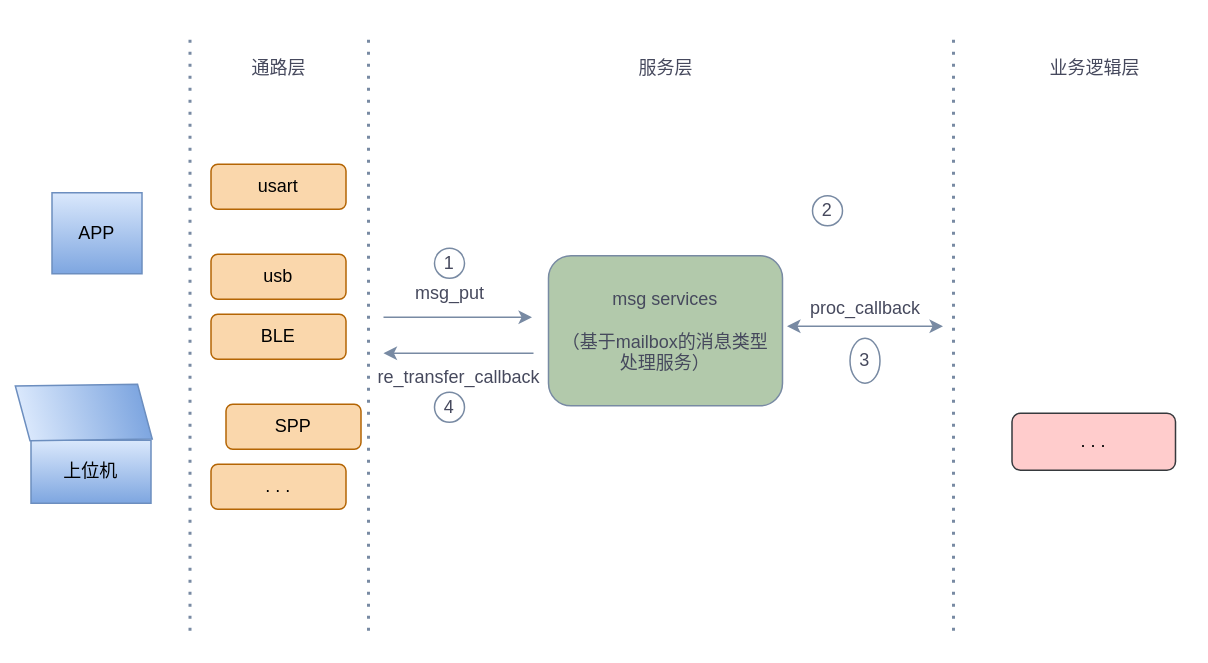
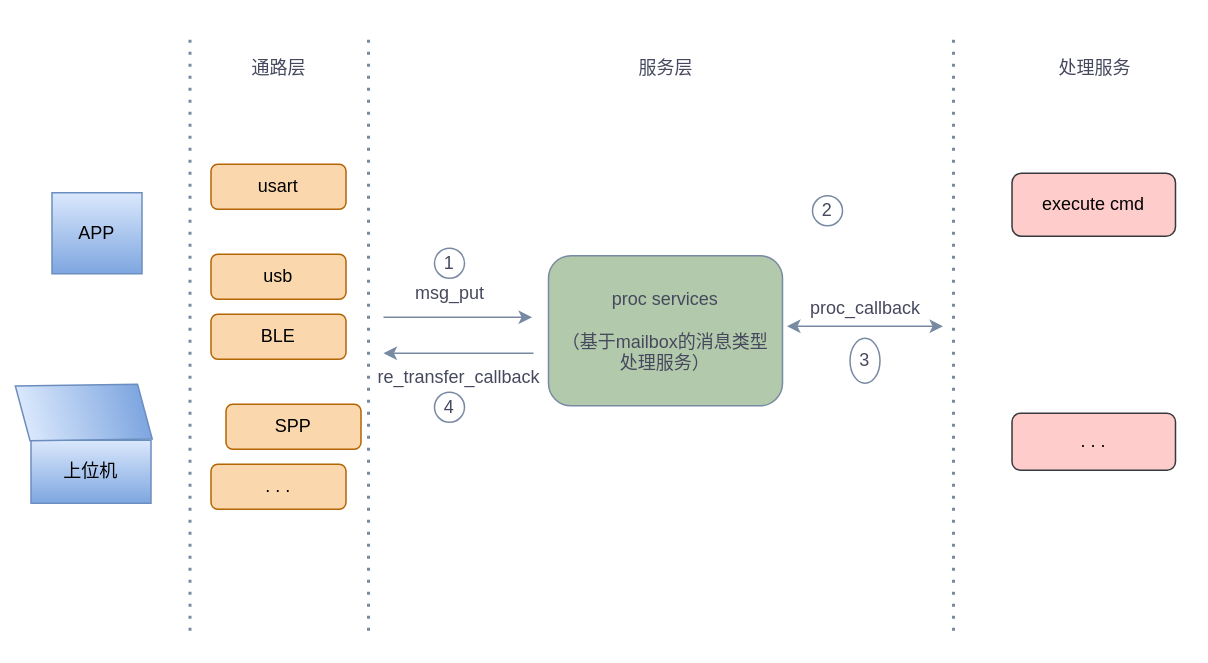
(1095, 68) -> (1095, 68)
none -> (1094, 205)
(665, 331) -> (665, 331)
